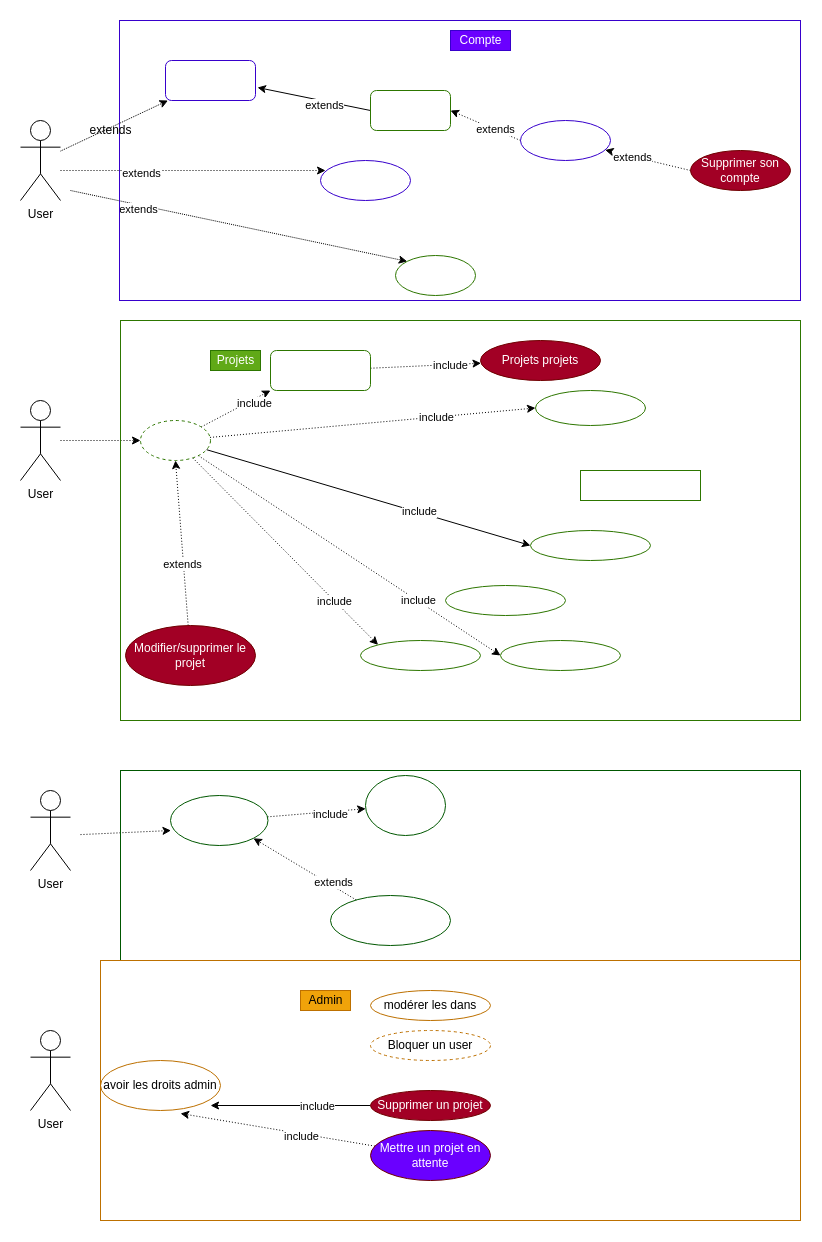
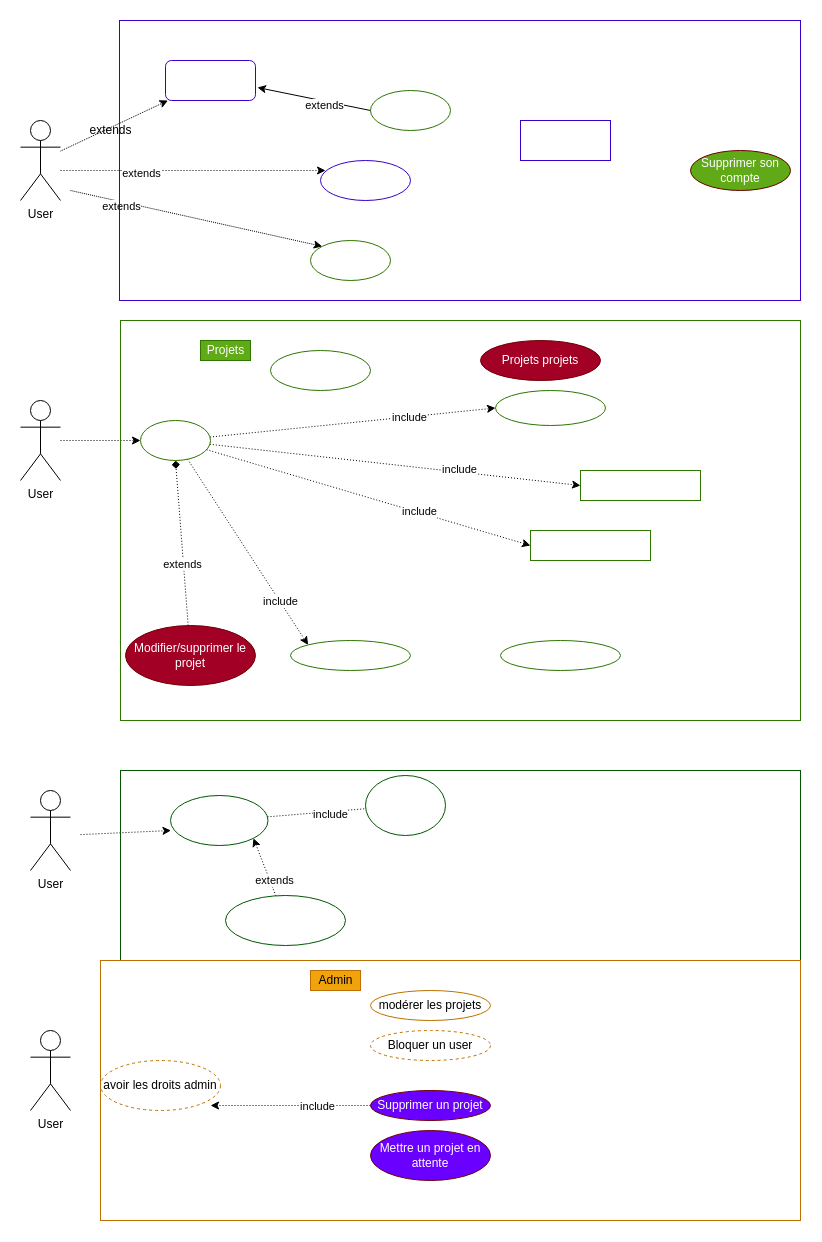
(481, 41) -> none
(411, 111) -> (411, 111)
(488, 127) -> none
(566, 141) -> (566, 141)
(651, 161) -> none
(741, 171) -> (741, 171)
(436, 276) -> (351, 261)
(236, 361) -> (226, 351)
(451, 365) -> none
(321, 371) -> (321, 371)
(591, 408) -> (551, 408)
(232, 411) -> none
(176, 441) -> (176, 441)
(176, 468) -> (176, 469)
none -> (503, 477)
(305, 479) -> (305, 479)
(591, 546) -> (591, 546)
(368, 568) -> none
(506, 601) -> none
(421, 656) -> (351, 656)
(357, 809) -> (361, 809)
(391, 921) -> (286, 921)
(326, 1001) -> (336, 981)
(431, 1006) -> (431, 1006)
(161, 1086) -> (161, 1086)
(259, 1106) -> (259, 1106)
(431, 1106) -> (431, 1106)
(291, 1132) -> none
